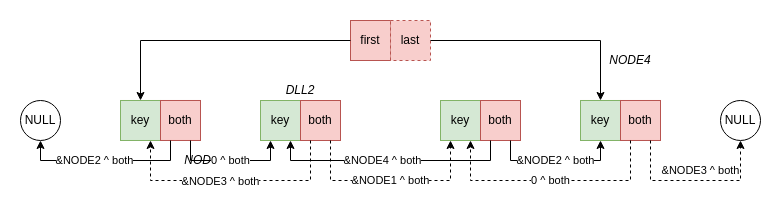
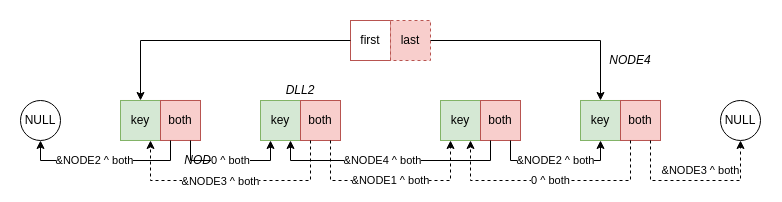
(371, 41) -> (371, 41)
